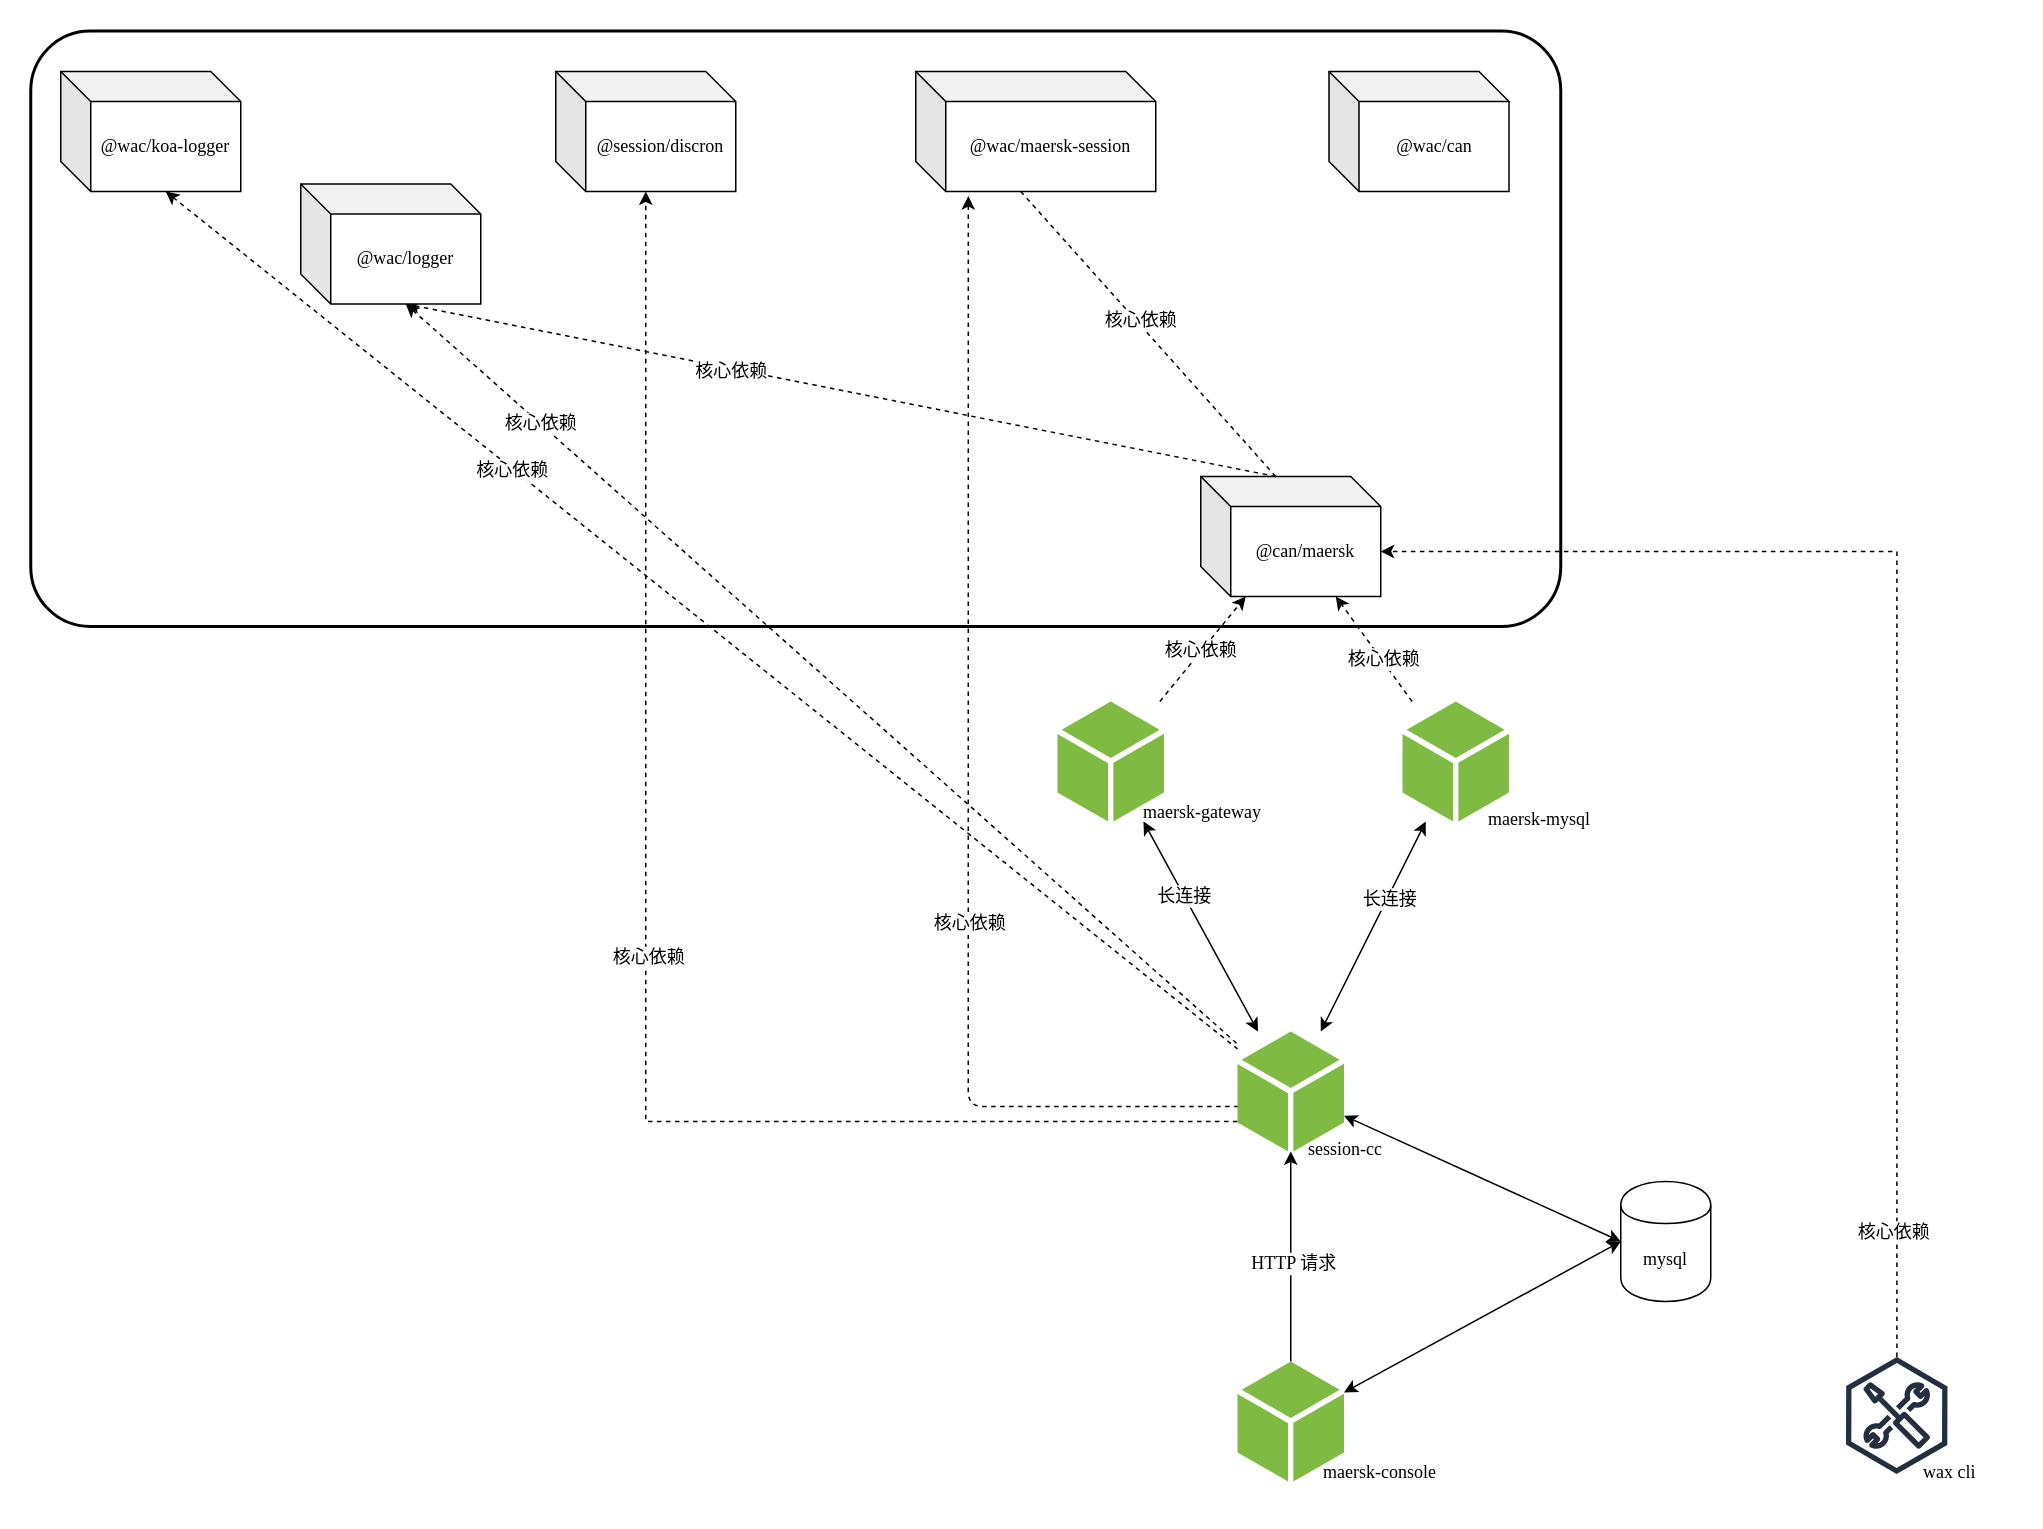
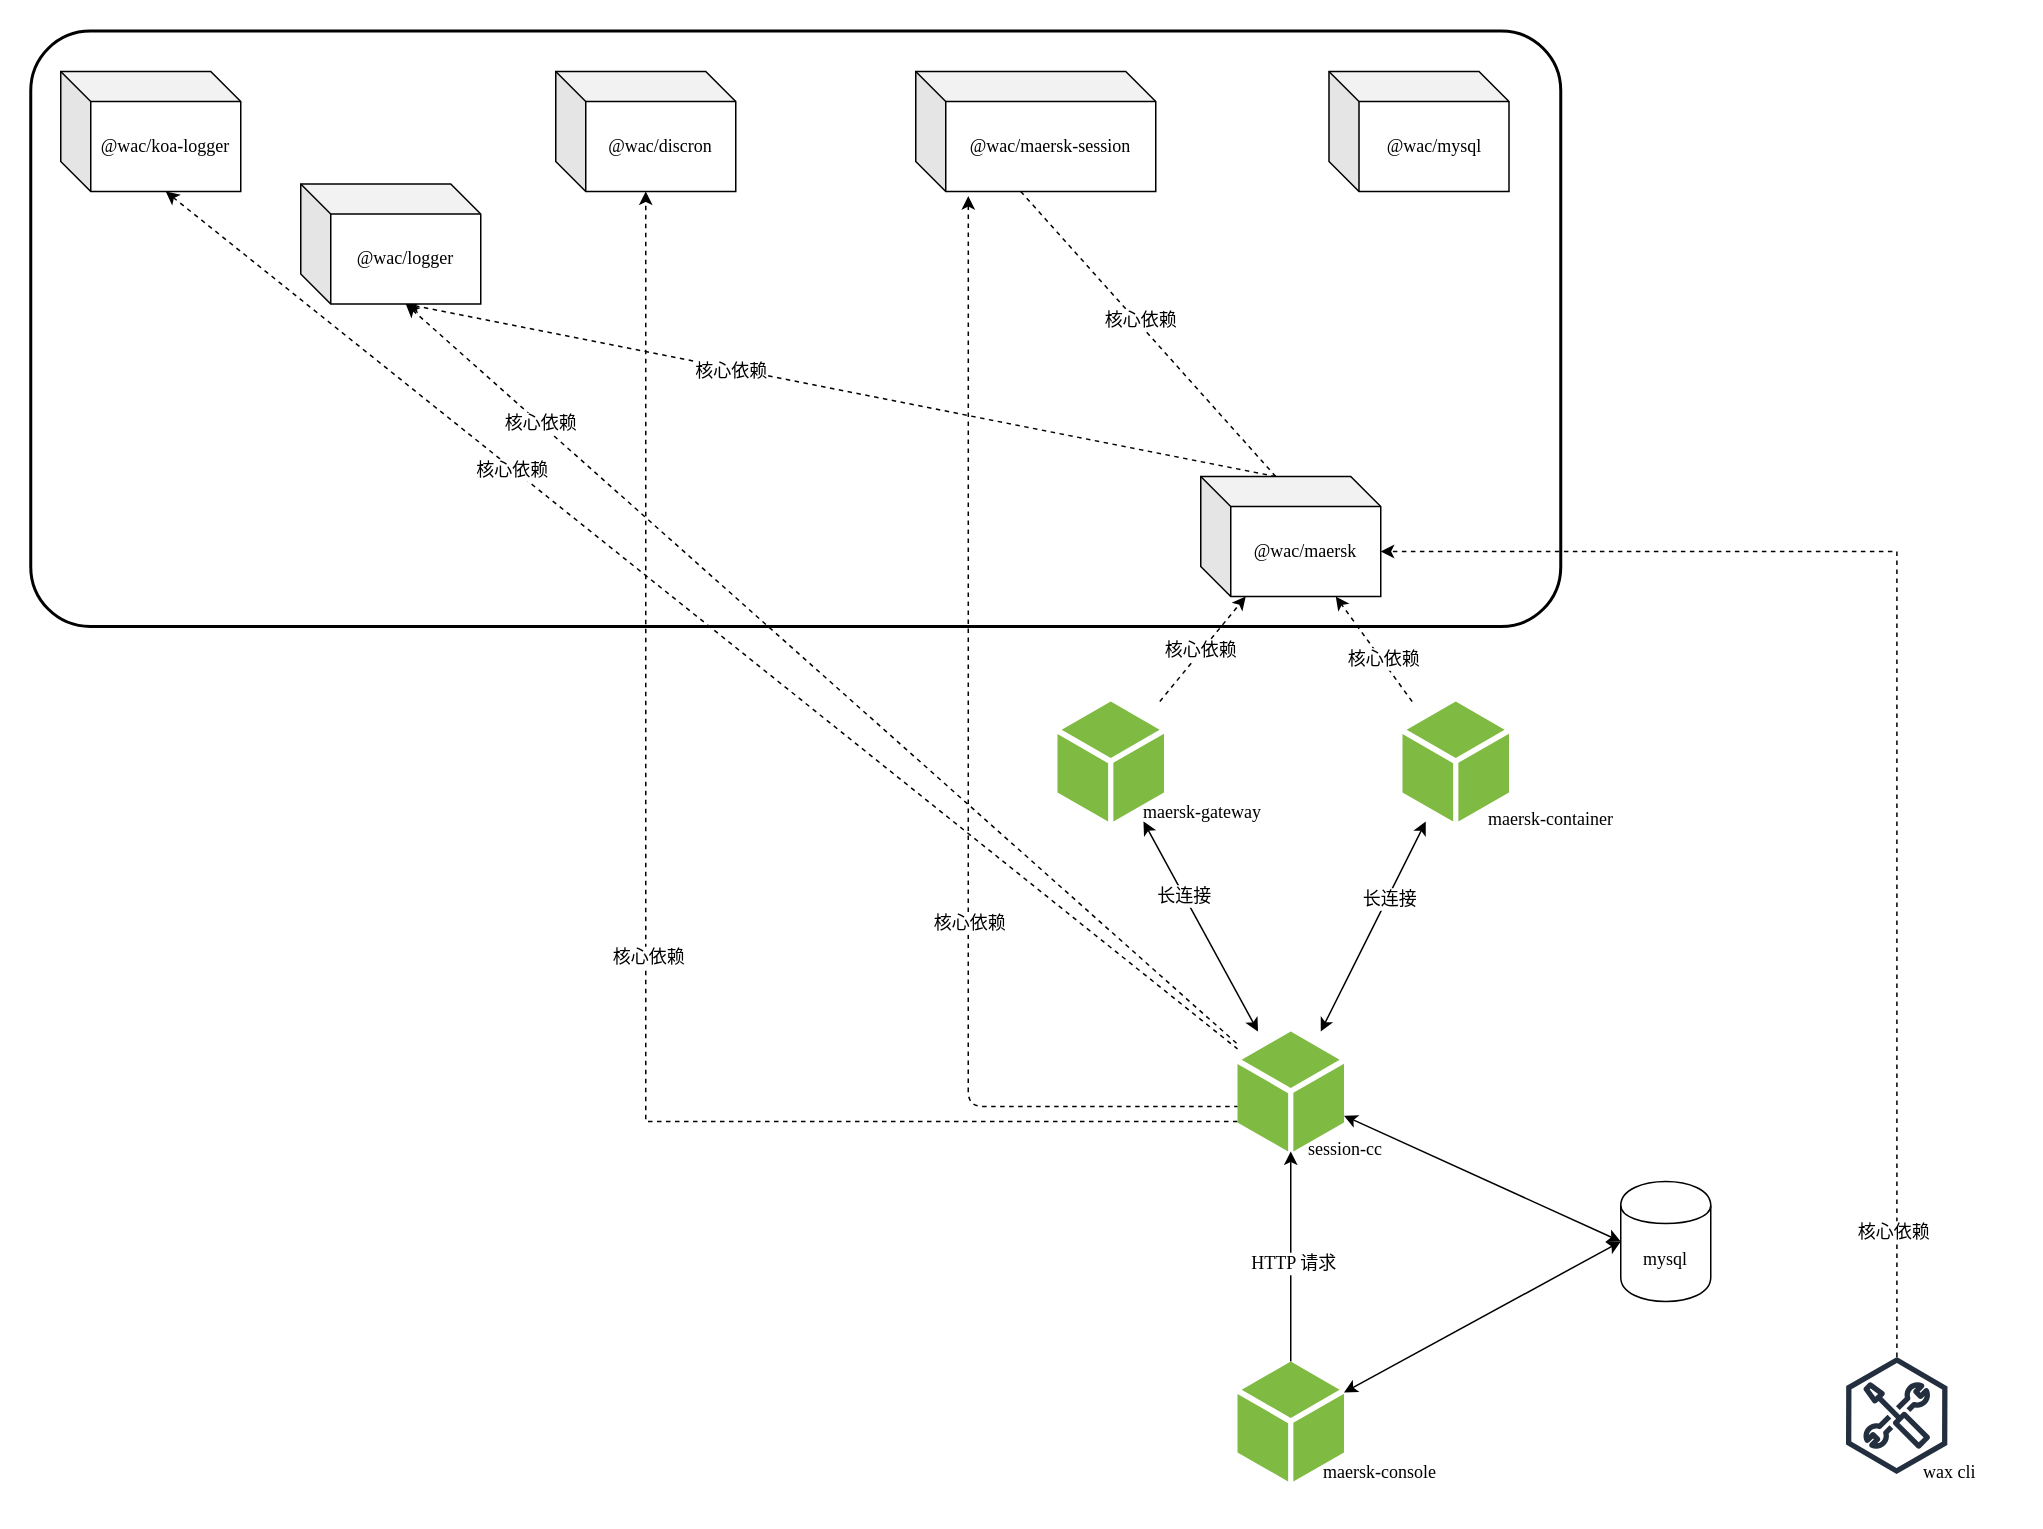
(661, 146) -> (661, 146)
(1435, 146) -> (1435, 146)
(1306, 551) -> (1306, 551)
(1547, 820) -> (1567, 820)
